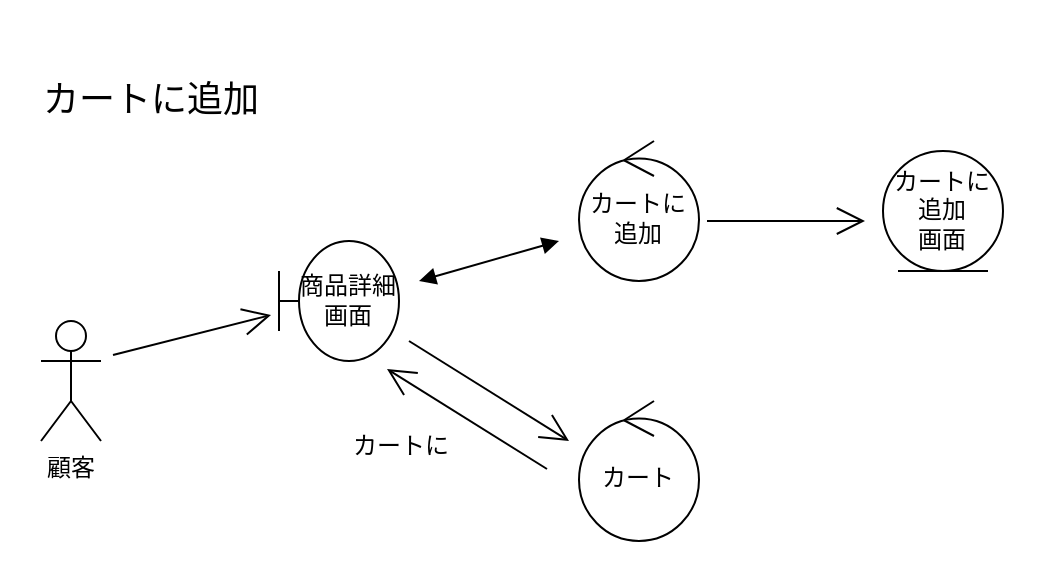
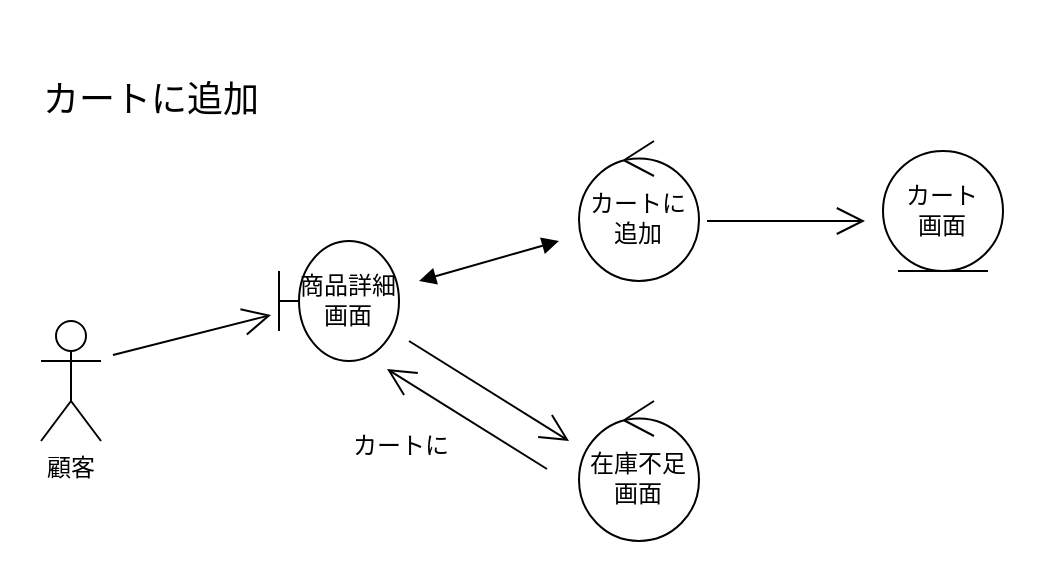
(943, 211) -> (943, 211)
(639, 479) -> (639, 479)
